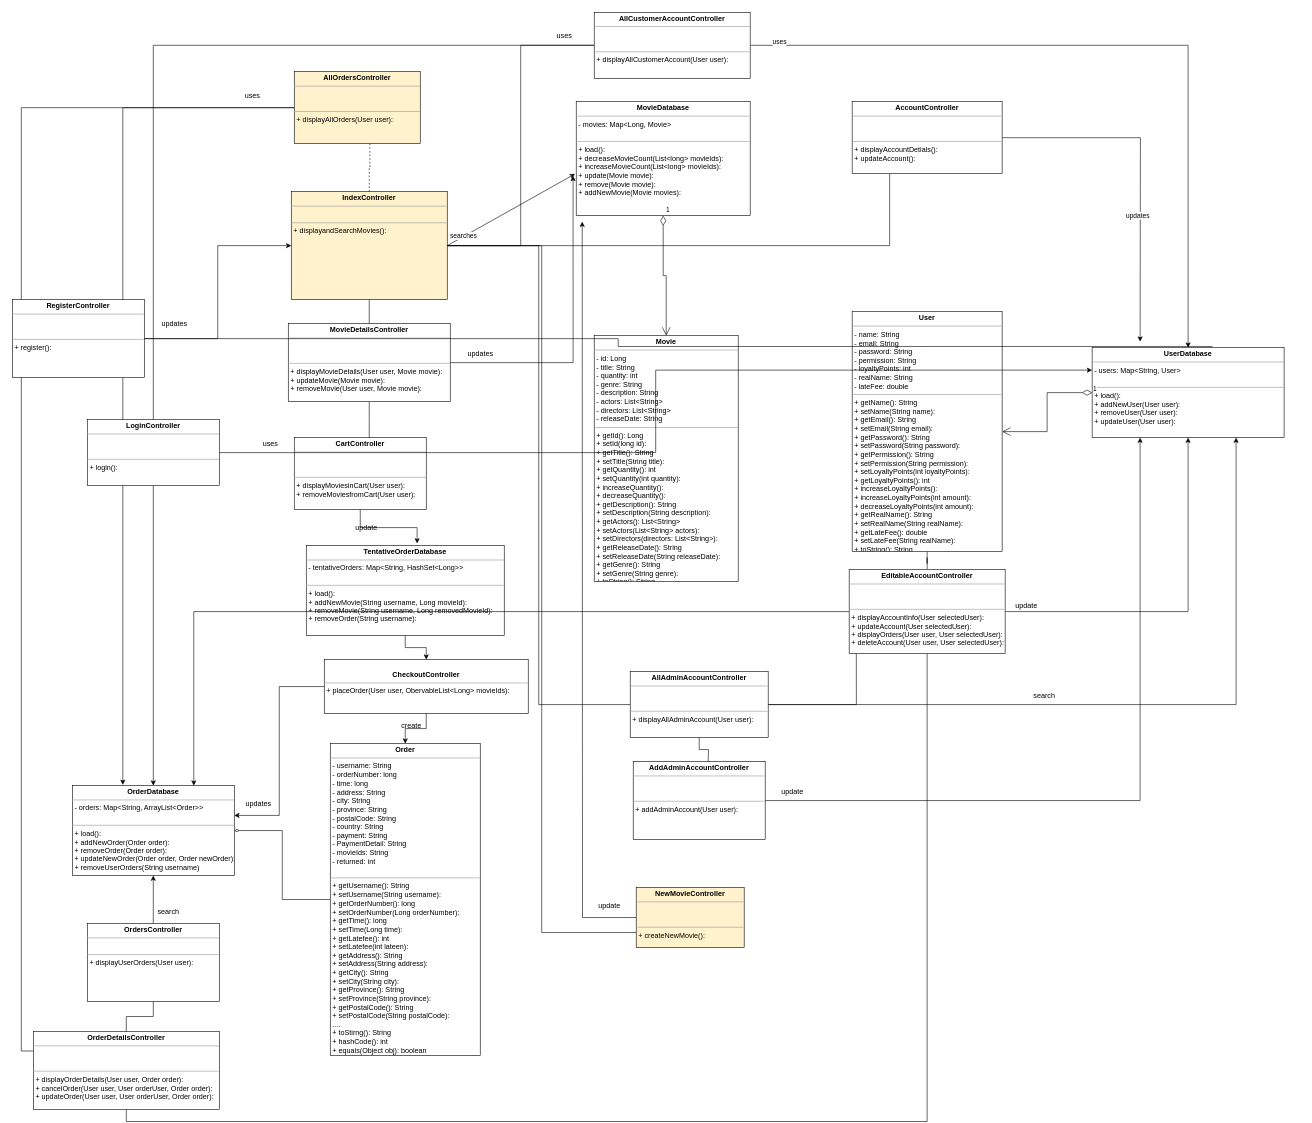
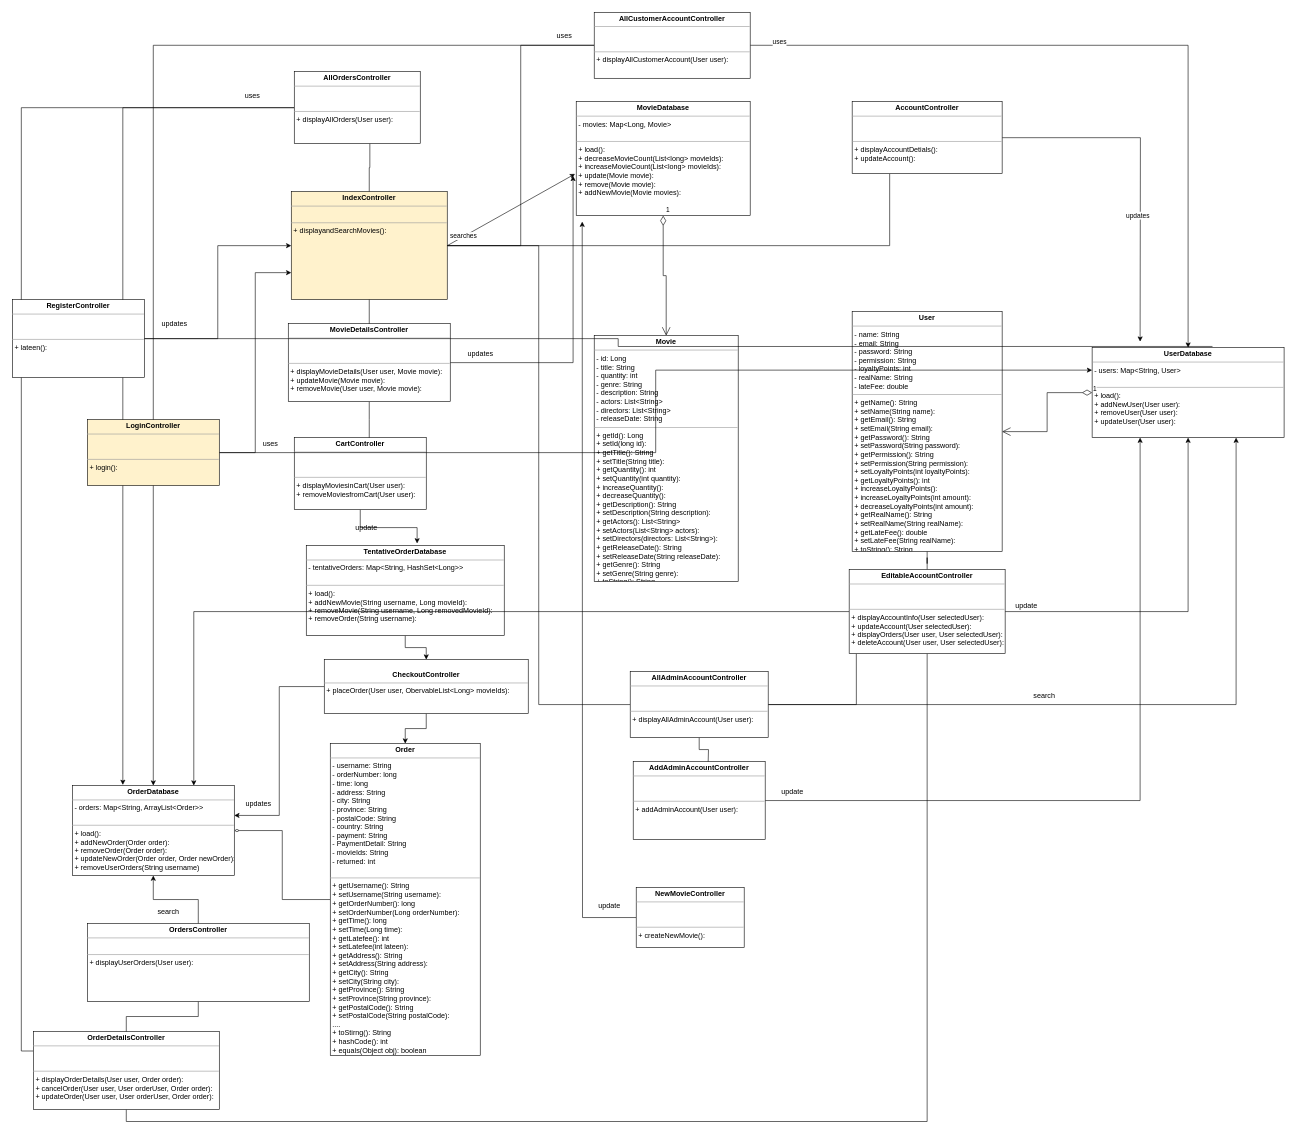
(357, 108) -> (357, 108)
(369, 168) -> (369, 168)
none -> (270, 273)
(46, 308) -> (46, 308)
(153, 453) -> (153, 453)
(542, 637) -> none
(411, 726) -> none
(690, 918) -> (690, 918)
(153, 963) -> (198, 963)
